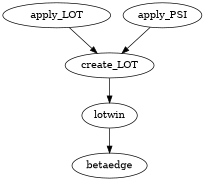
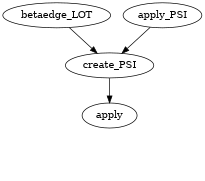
(57, 15) -> (57, 15)
(110, 65) -> (110, 65)
(110, 116) -> (110, 116)
(110, 166) -> none
